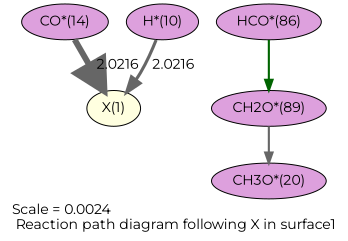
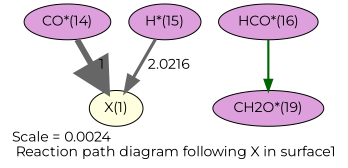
(162, 22) -> (165, 22)
(269, 22) -> (268, 22)
(116, 65) -> (100, 65)
(269, 108) -> (268, 108)
(269, 181) -> none
